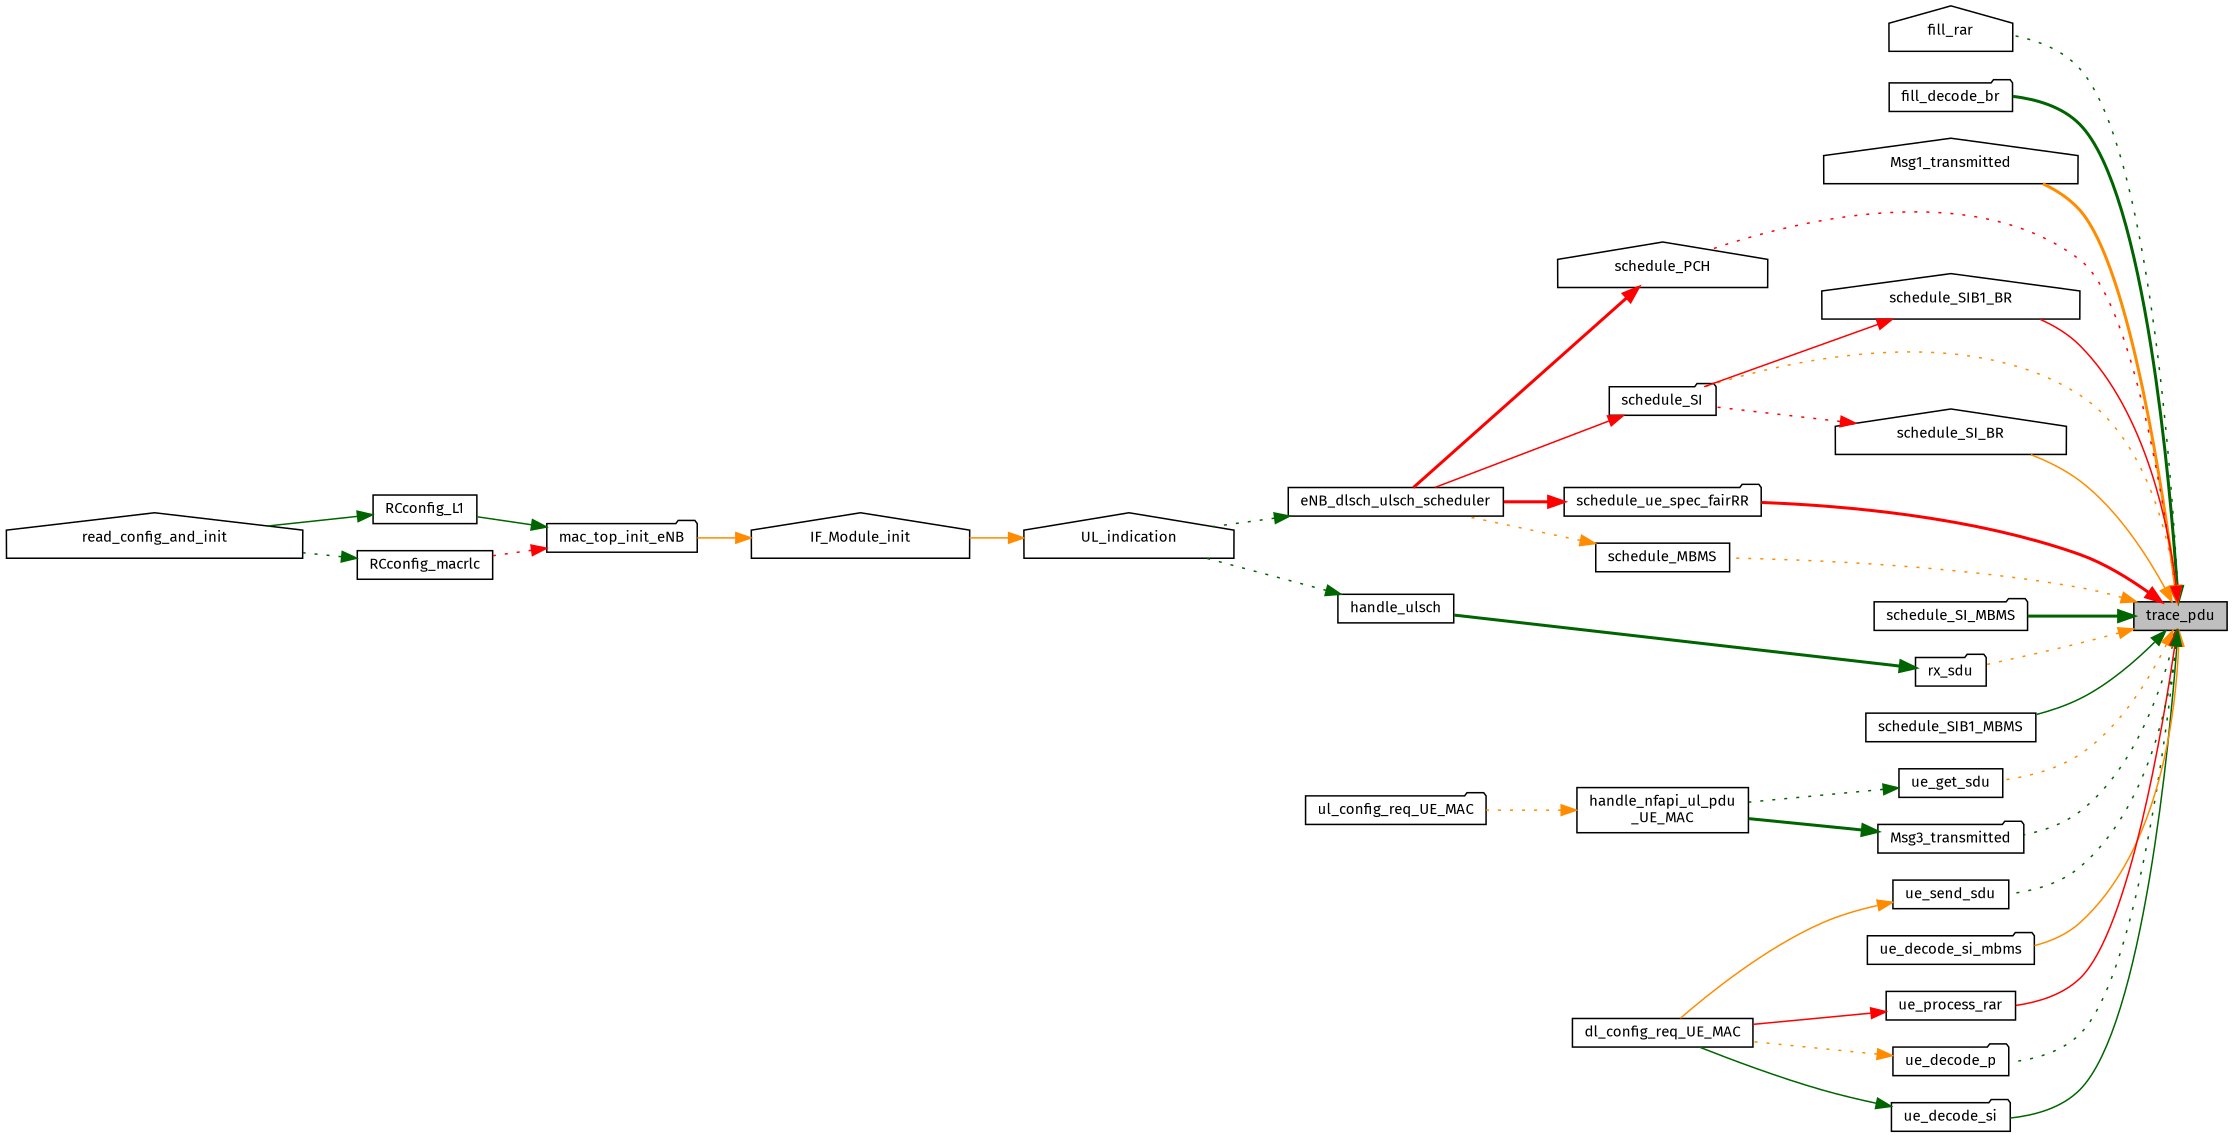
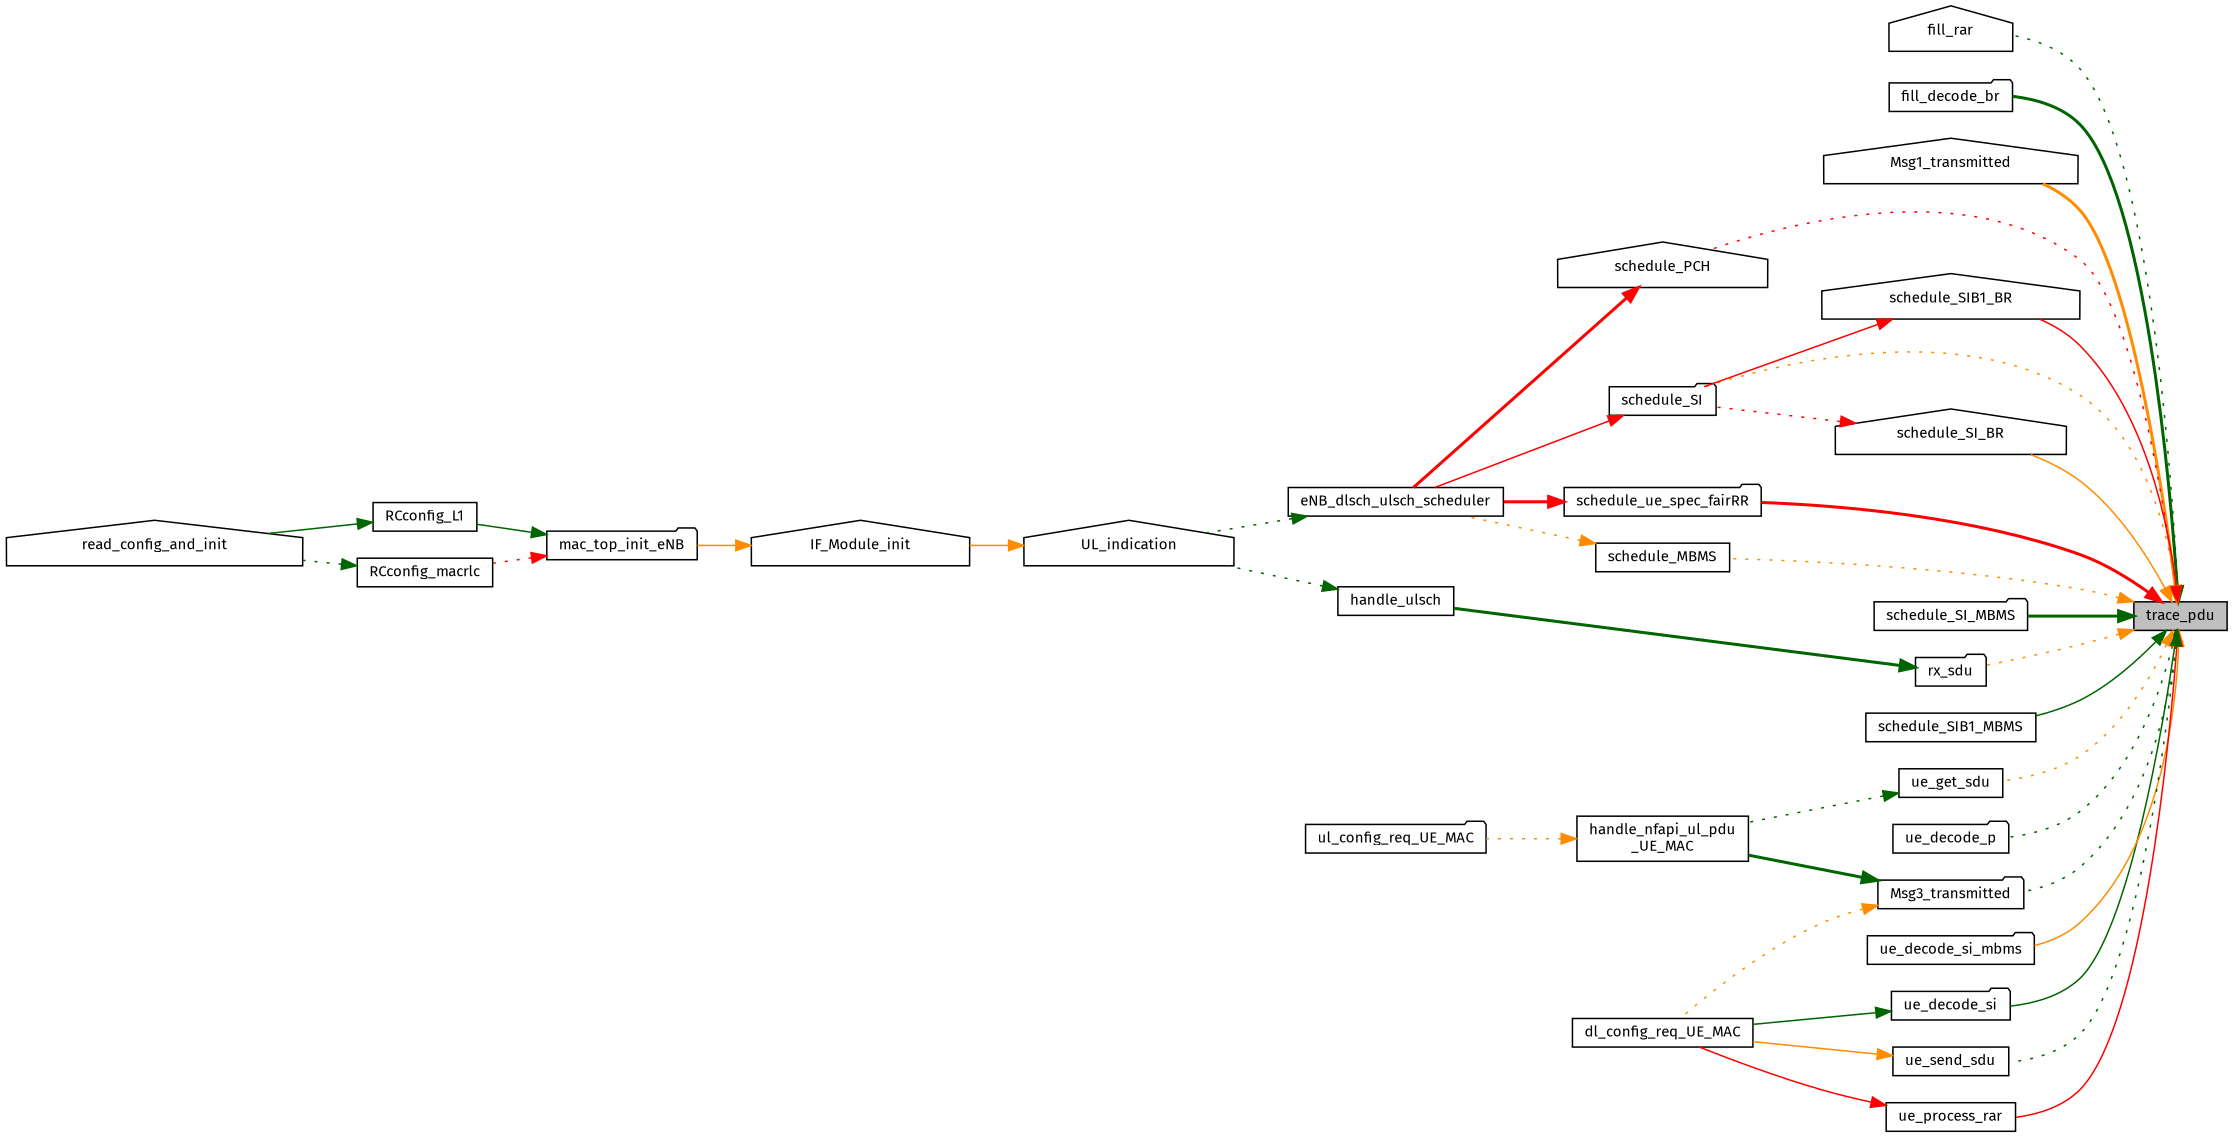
(1815, 1048) -> (1766, 954)
